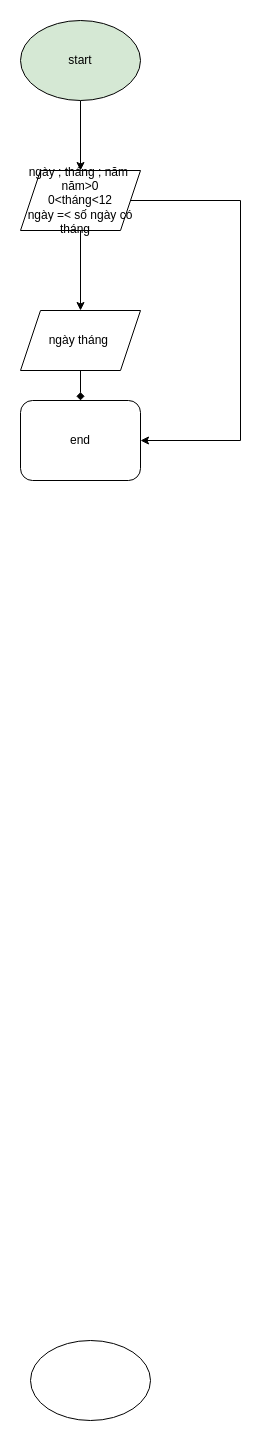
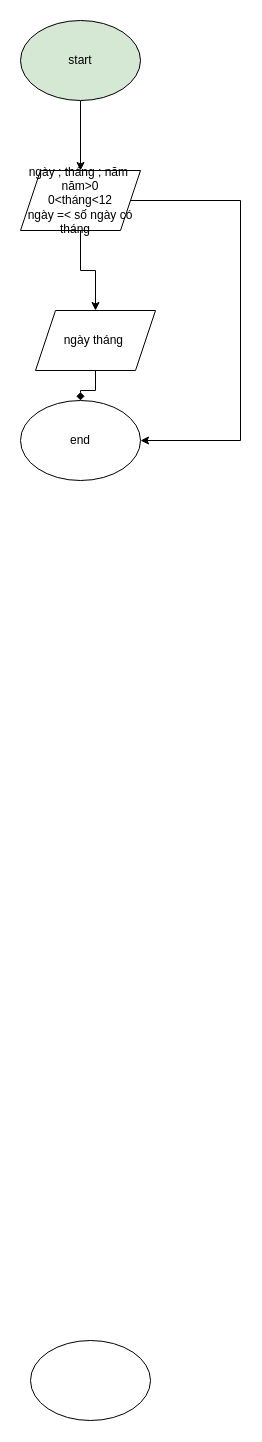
(81, 341) -> (96, 341)
(81, 441) -> (81, 441)
